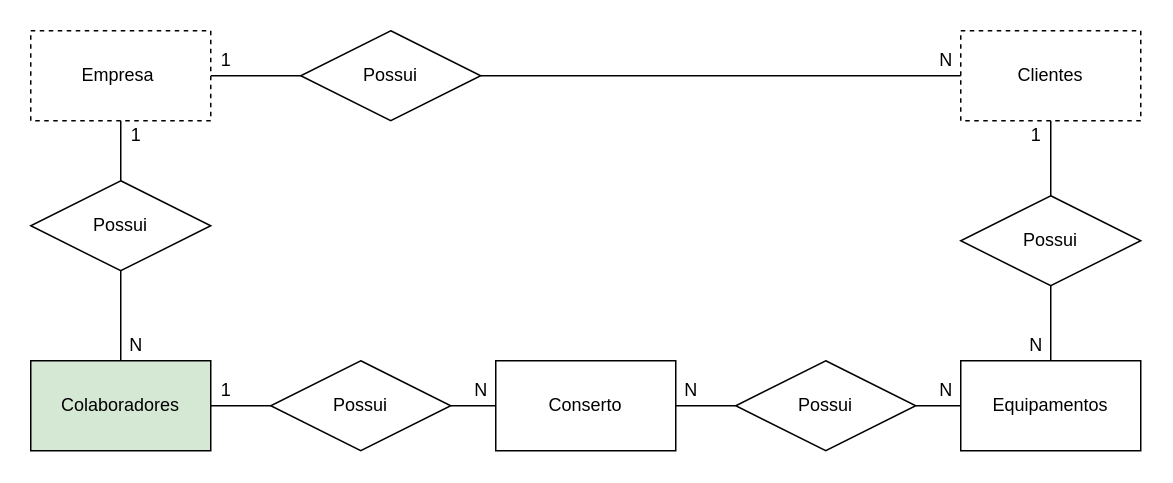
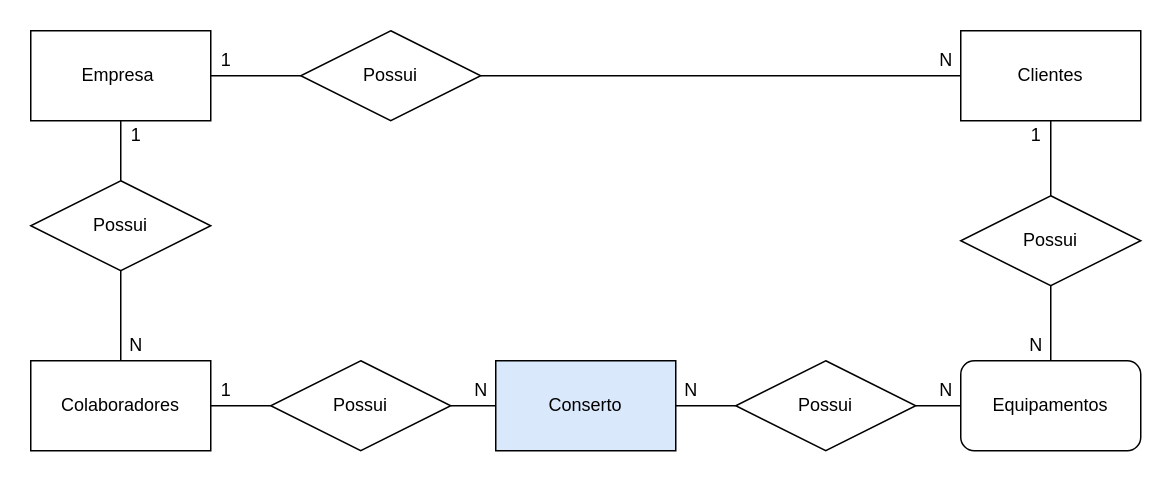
(121, 76) -> (121, 76)
(1051, 76) -> (1051, 76)
(121, 406) -> (121, 406)
(586, 406) -> (586, 406)
(1051, 406) -> (1051, 406)
